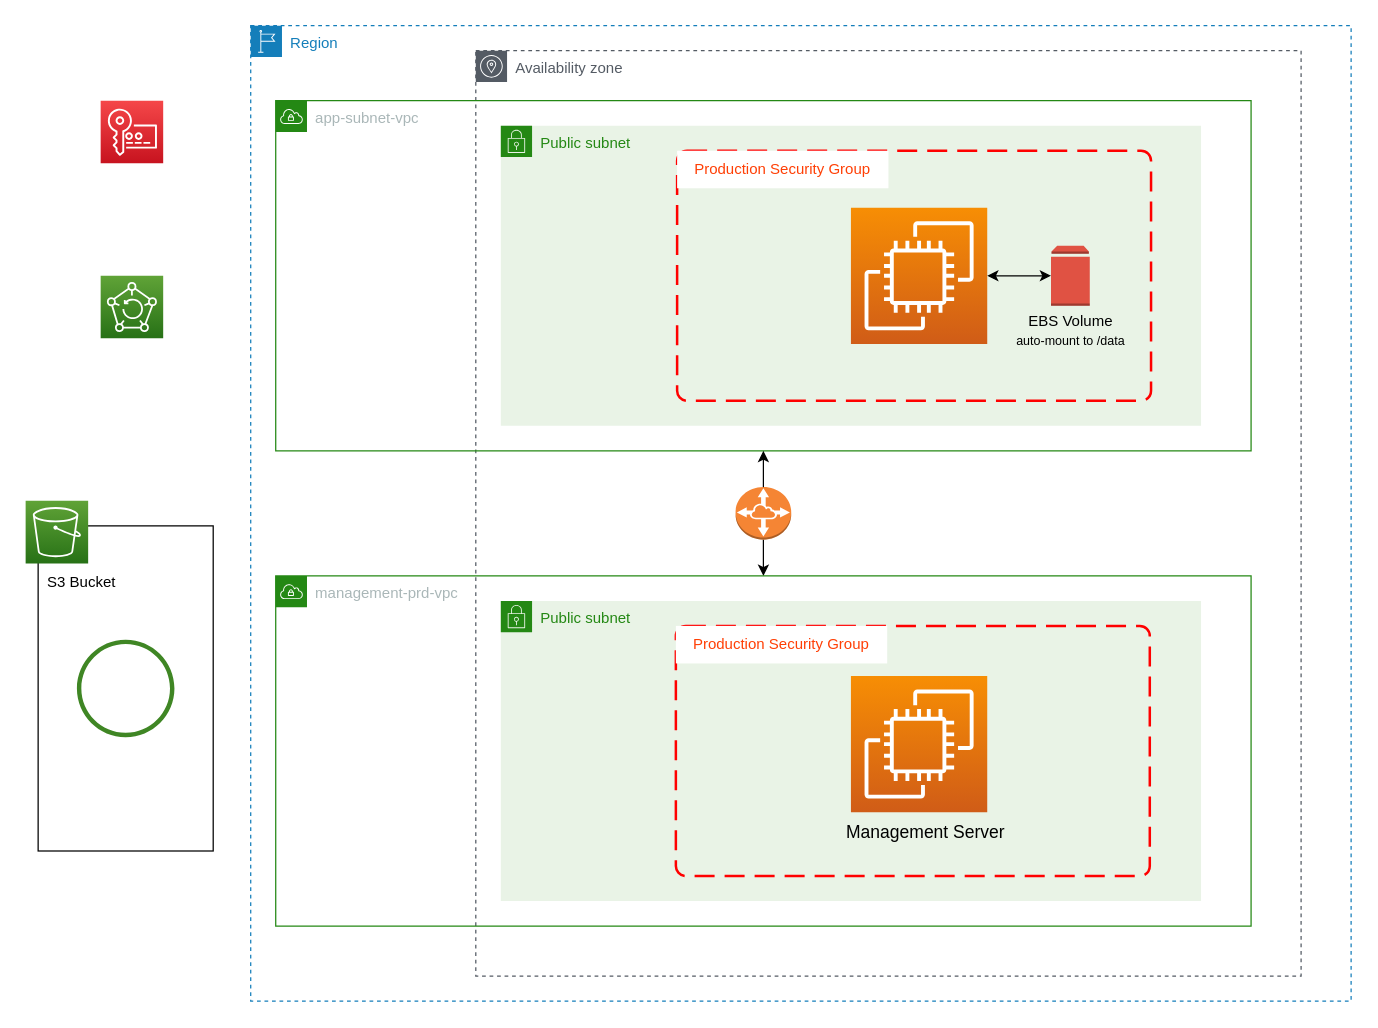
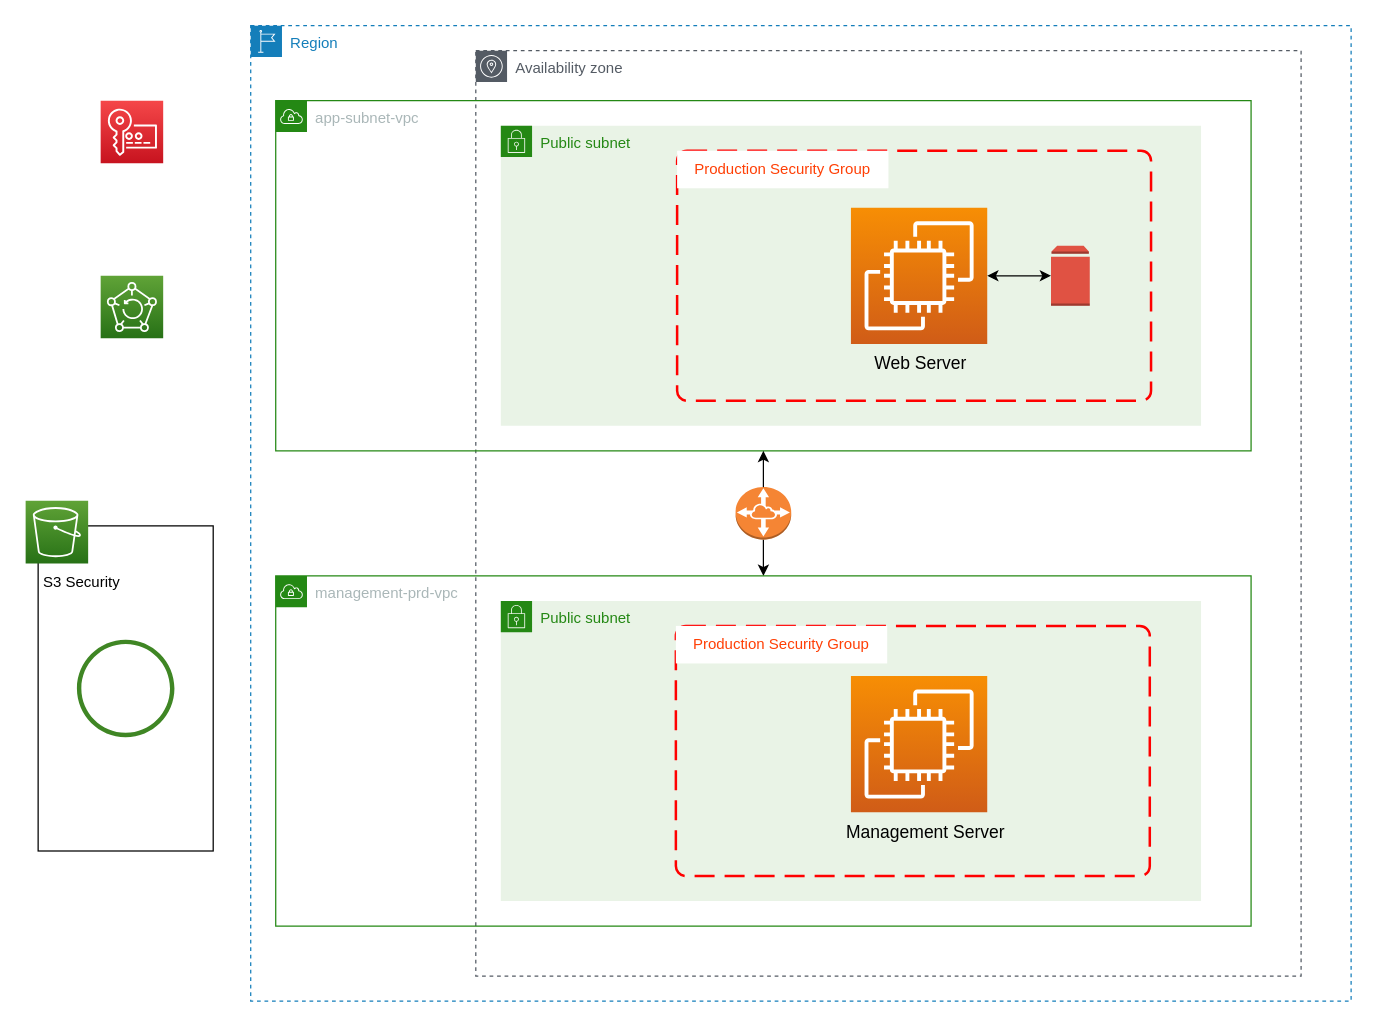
(1070, 331) -> none
none -> (921, 363)
(82, 582) -> (82, 582)
